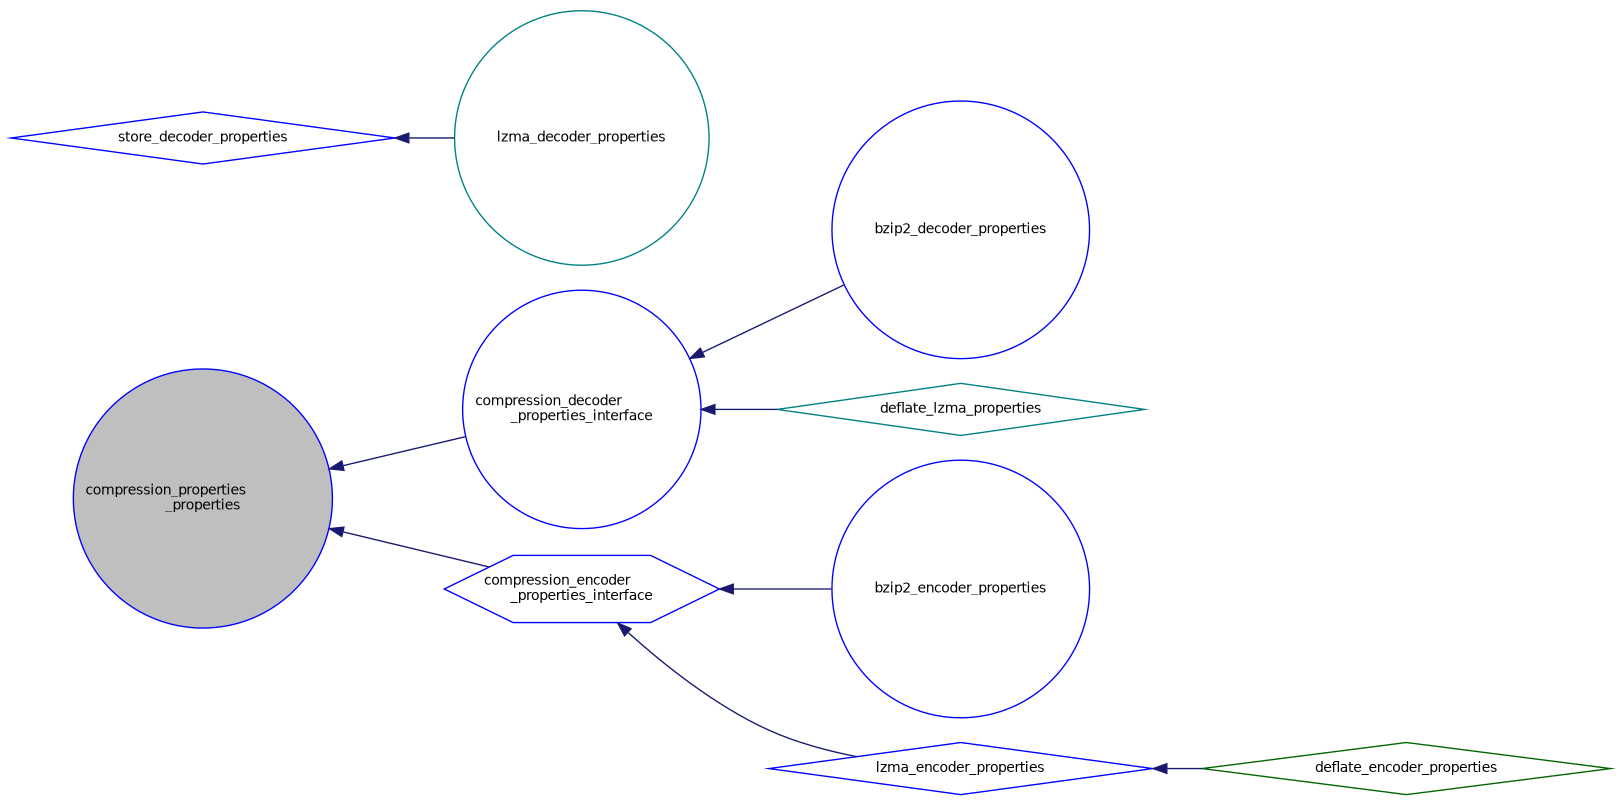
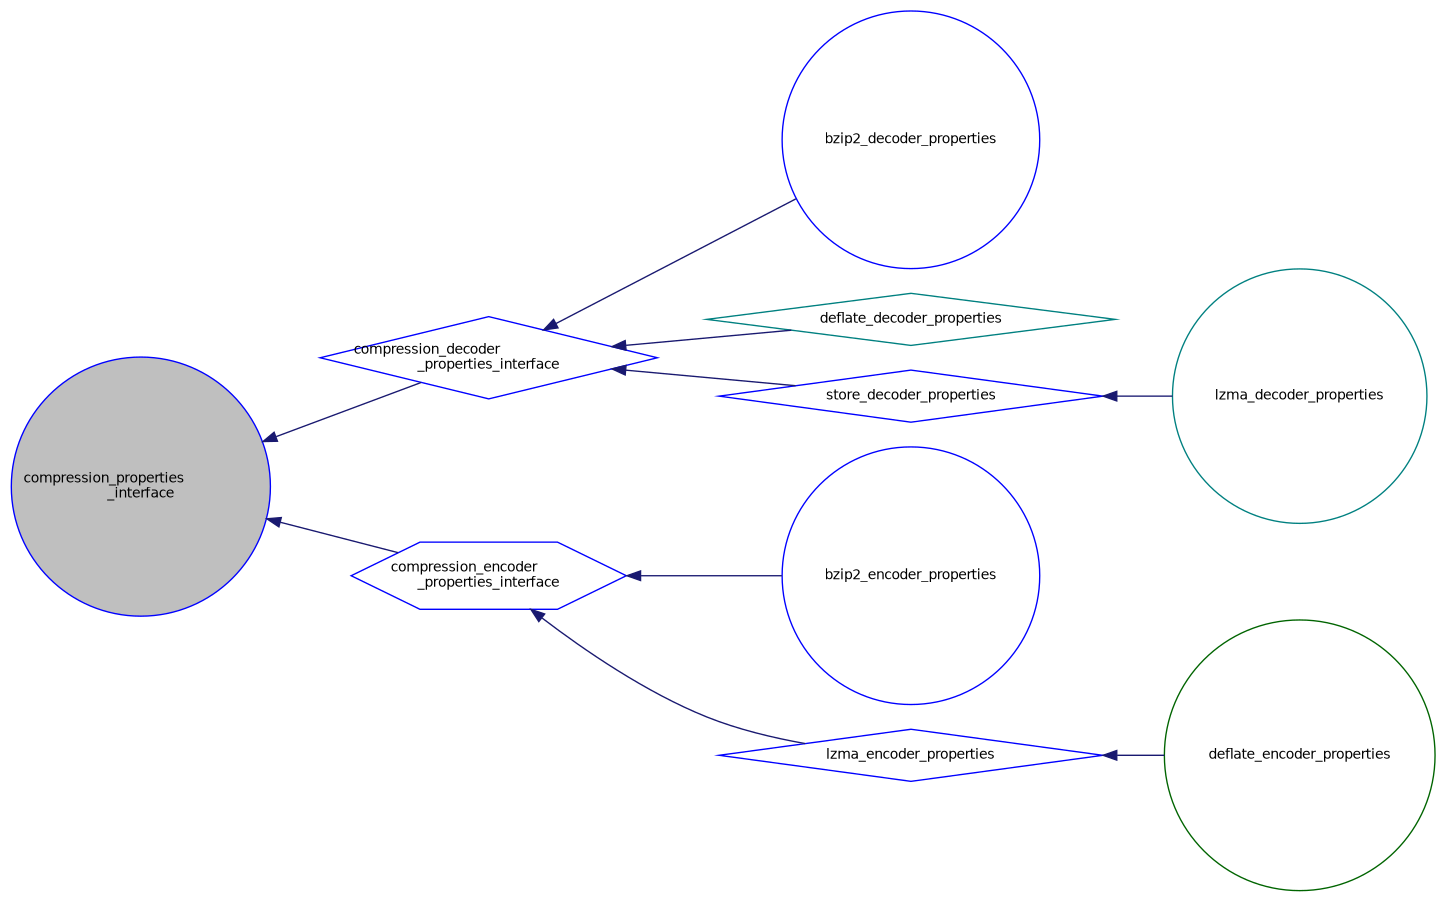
none -> (711, 378)
(582, 409) -> (489, 358)
(961, 409) -> (911, 319)
(203, 499) -> (141, 487)
(1406, 769) -> (1300, 755)
